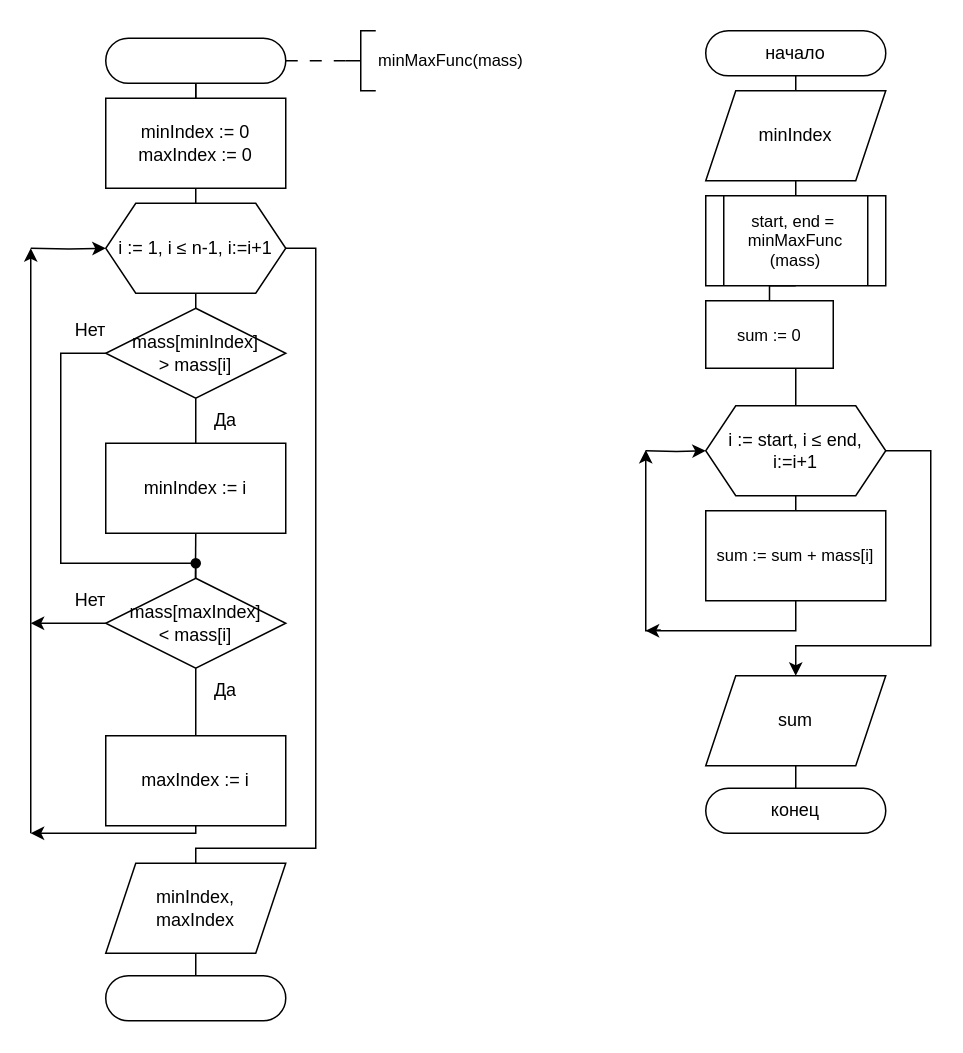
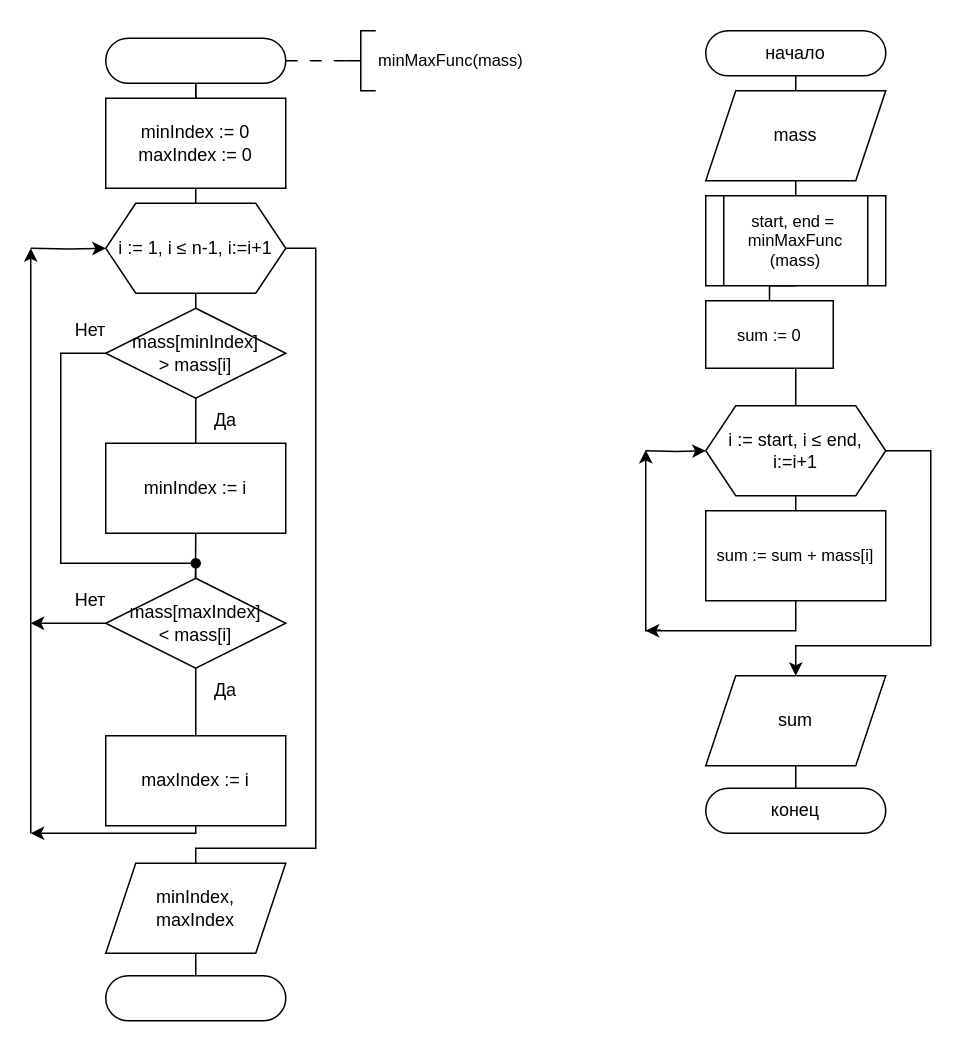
(796, 136) -> (796, 136)
